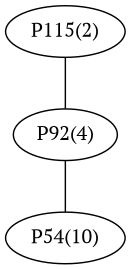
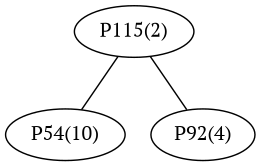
(65, 186) -> (100, 83)
